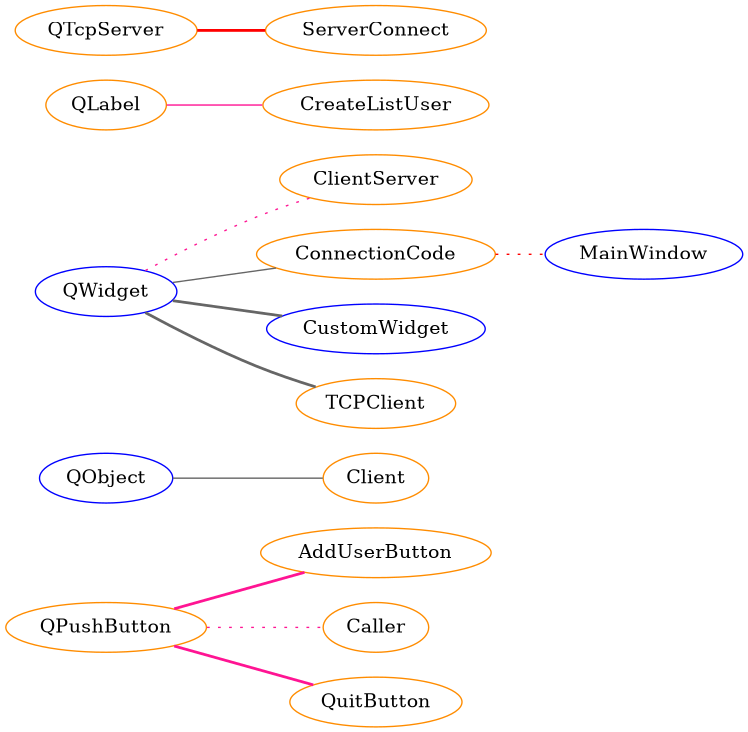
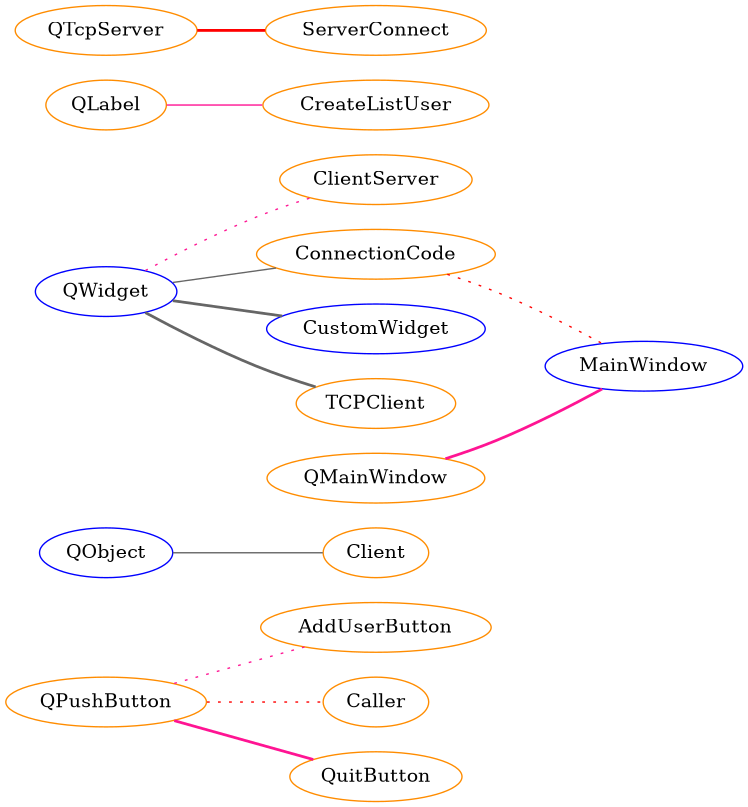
none -> (376, 478)
(239, 591) -> (239, 665)
(265, 627) -> (265, 702)
